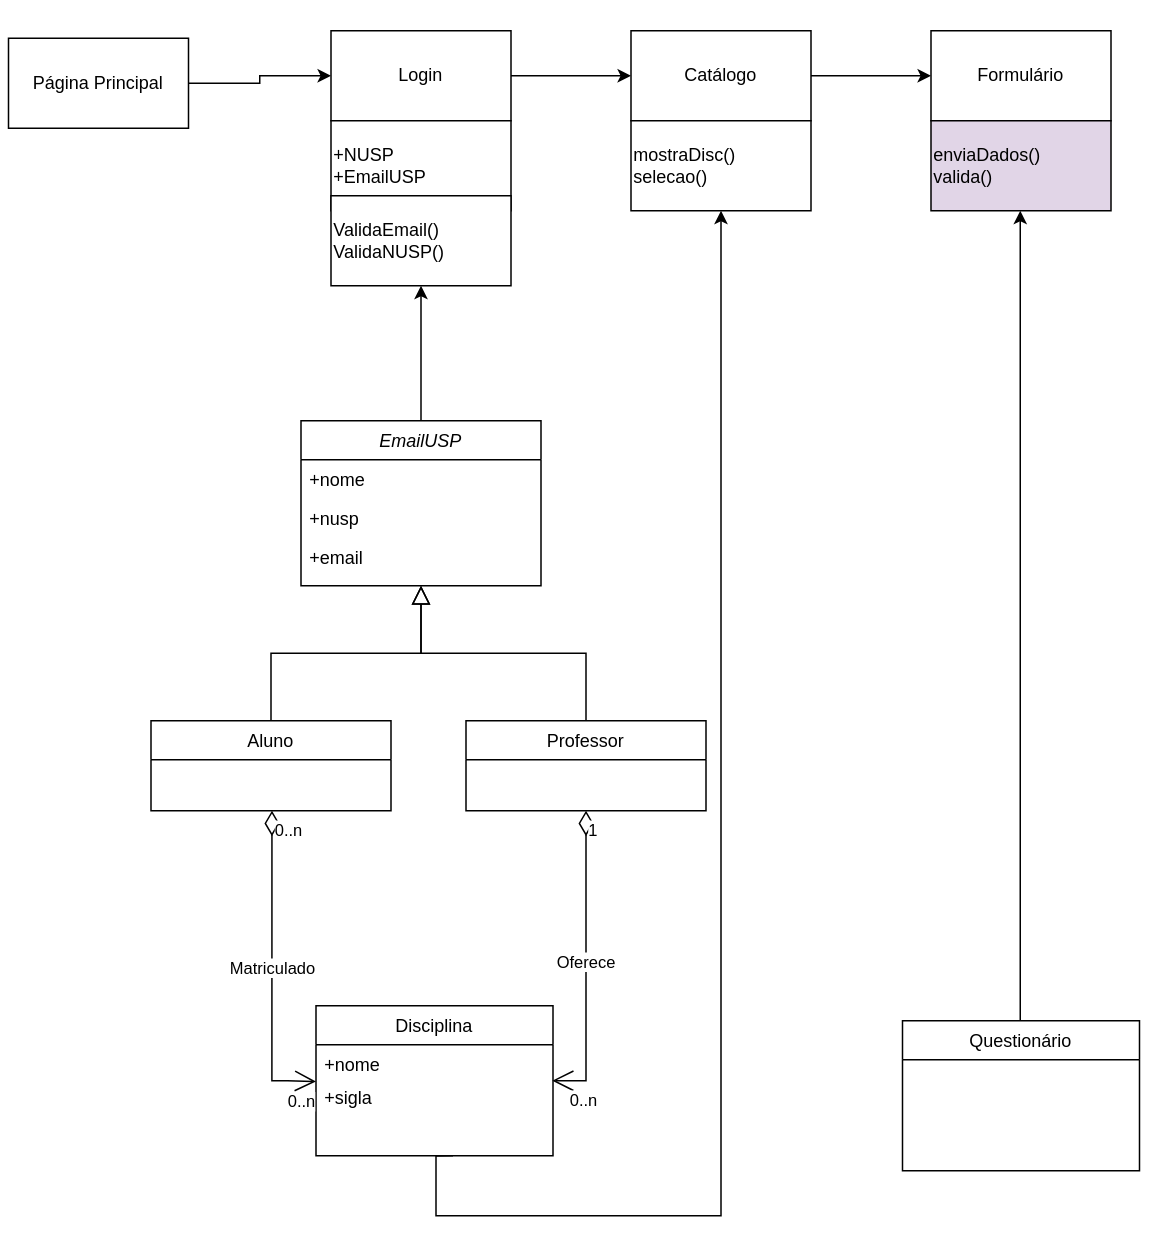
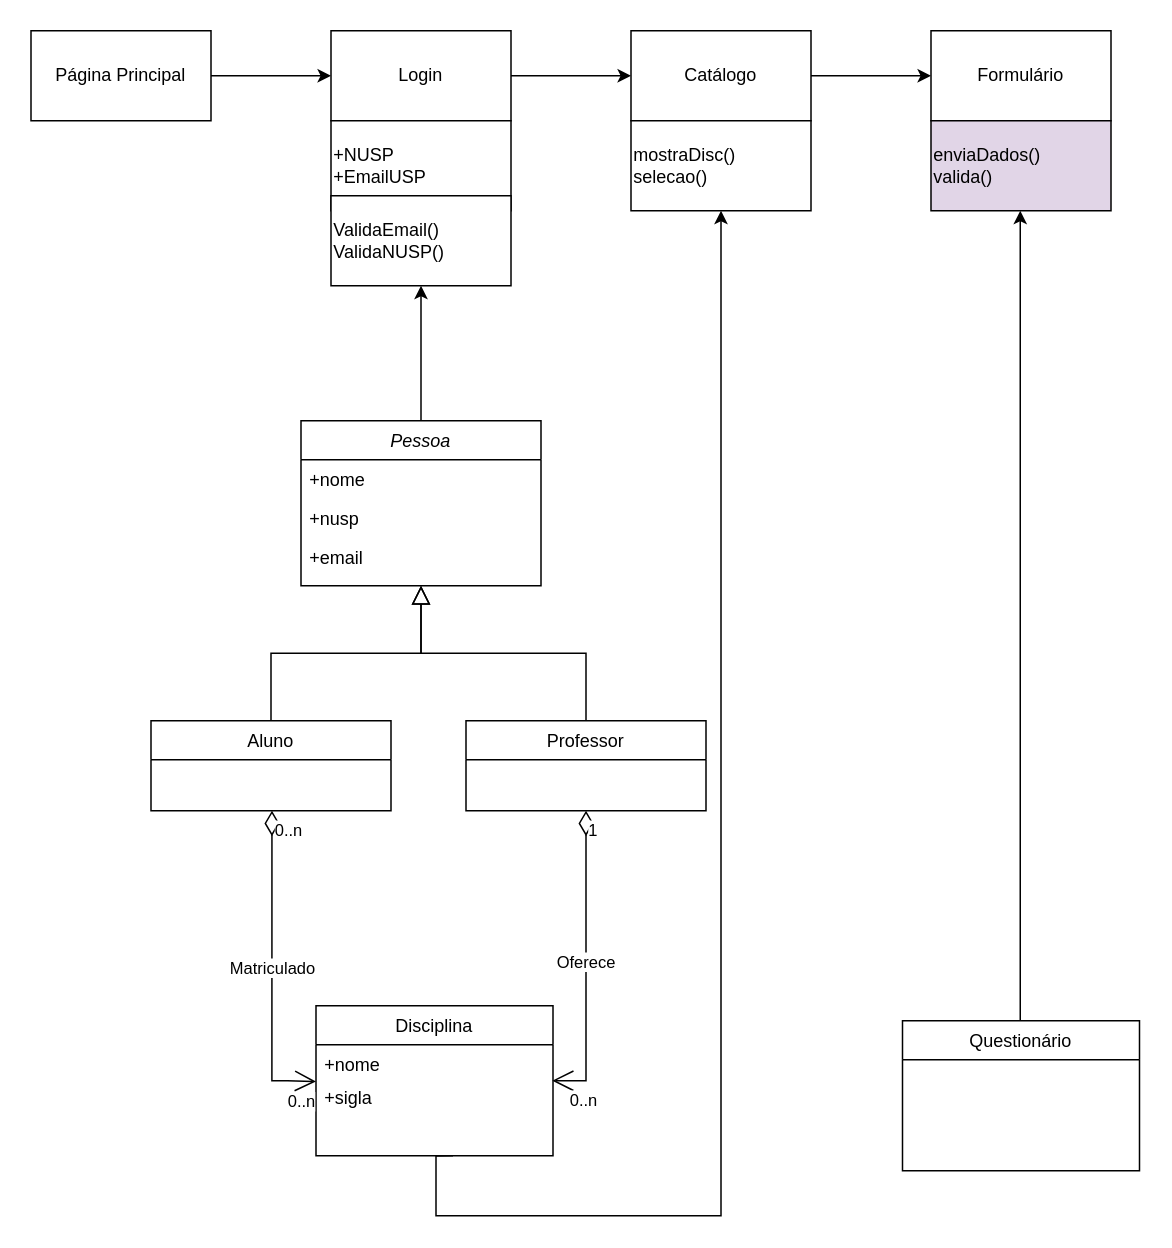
(98, 83) -> (121, 76)
(420, 441) -> (420, 441)
